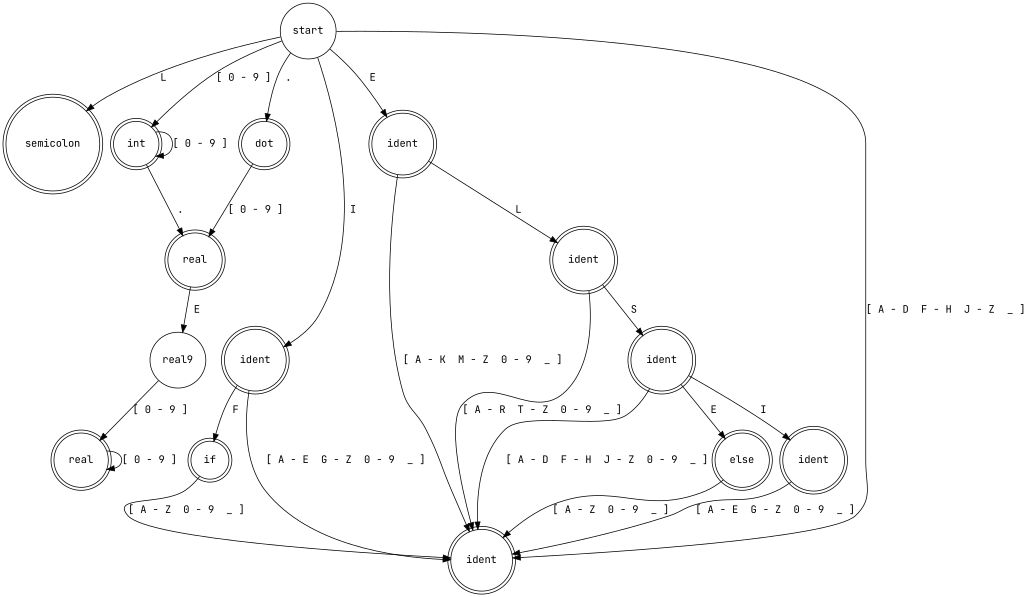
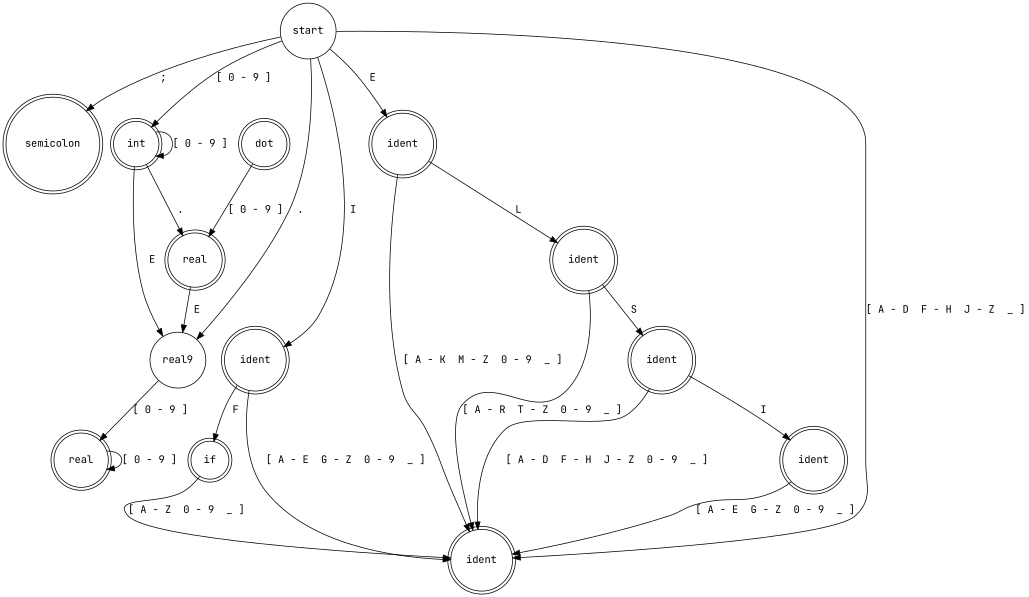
(163, 78) -> (163, 78)
(276, 82) -> (289, 209)
none -> (136, 250)
(742, 460) -> none
